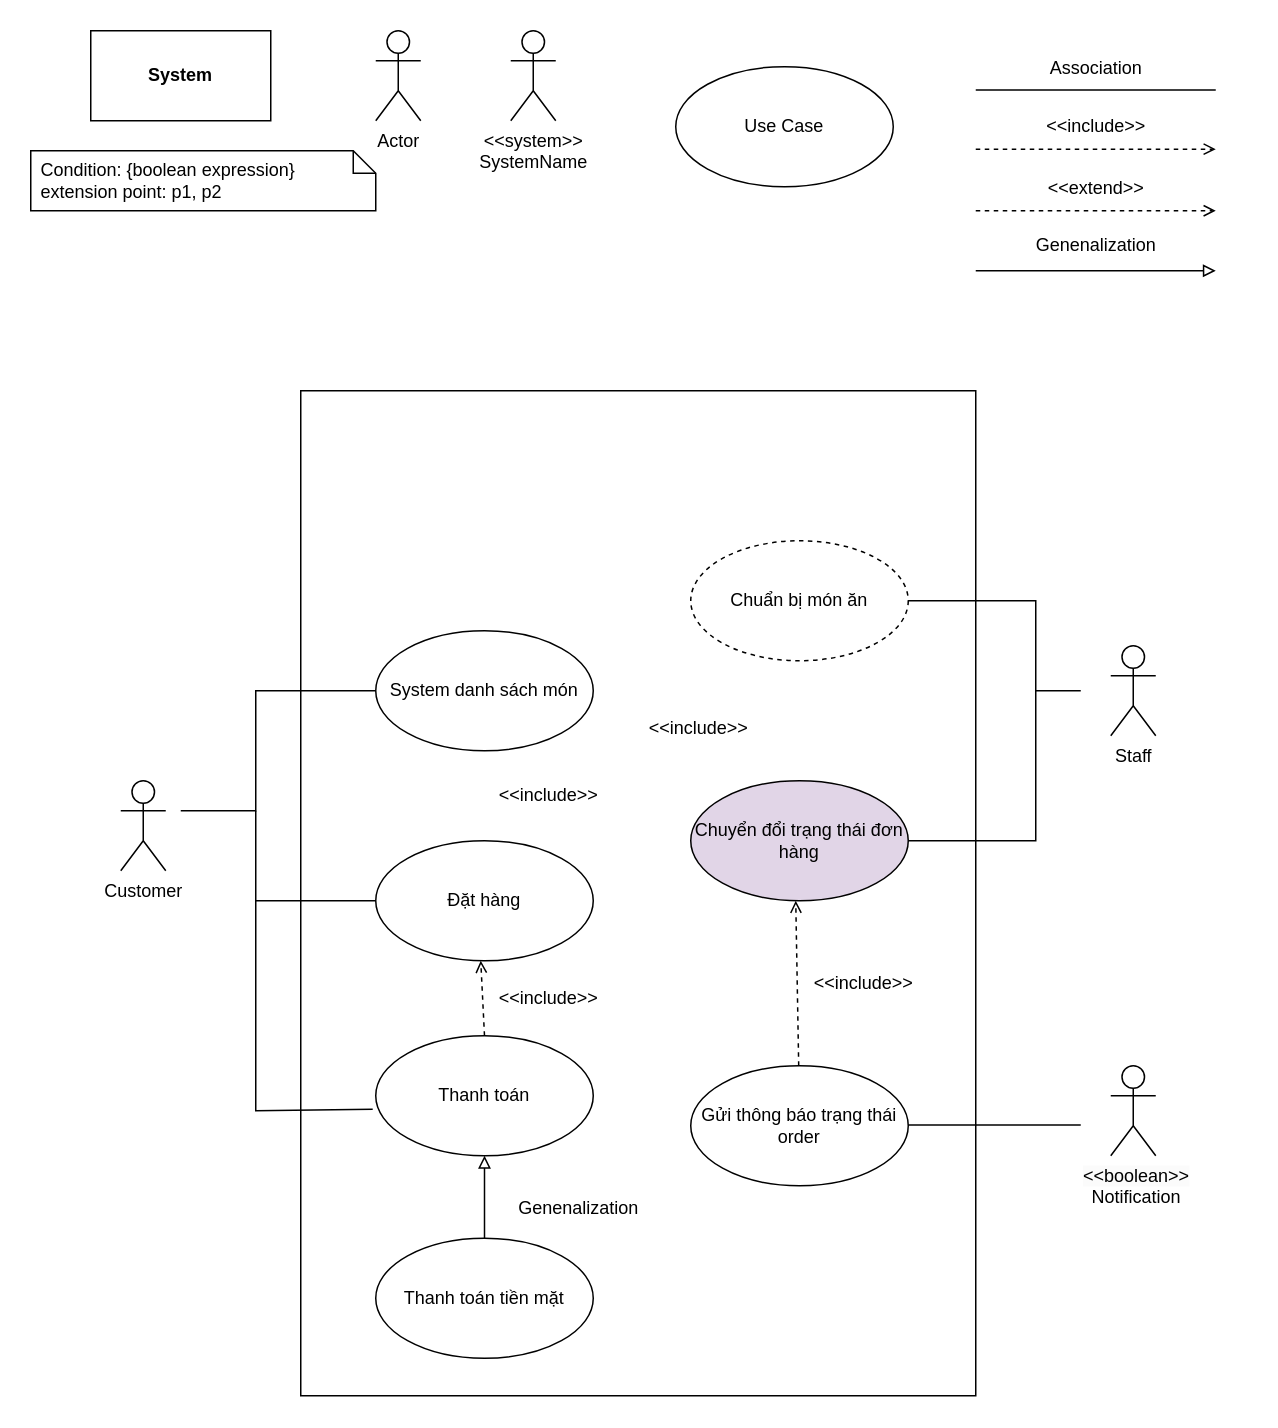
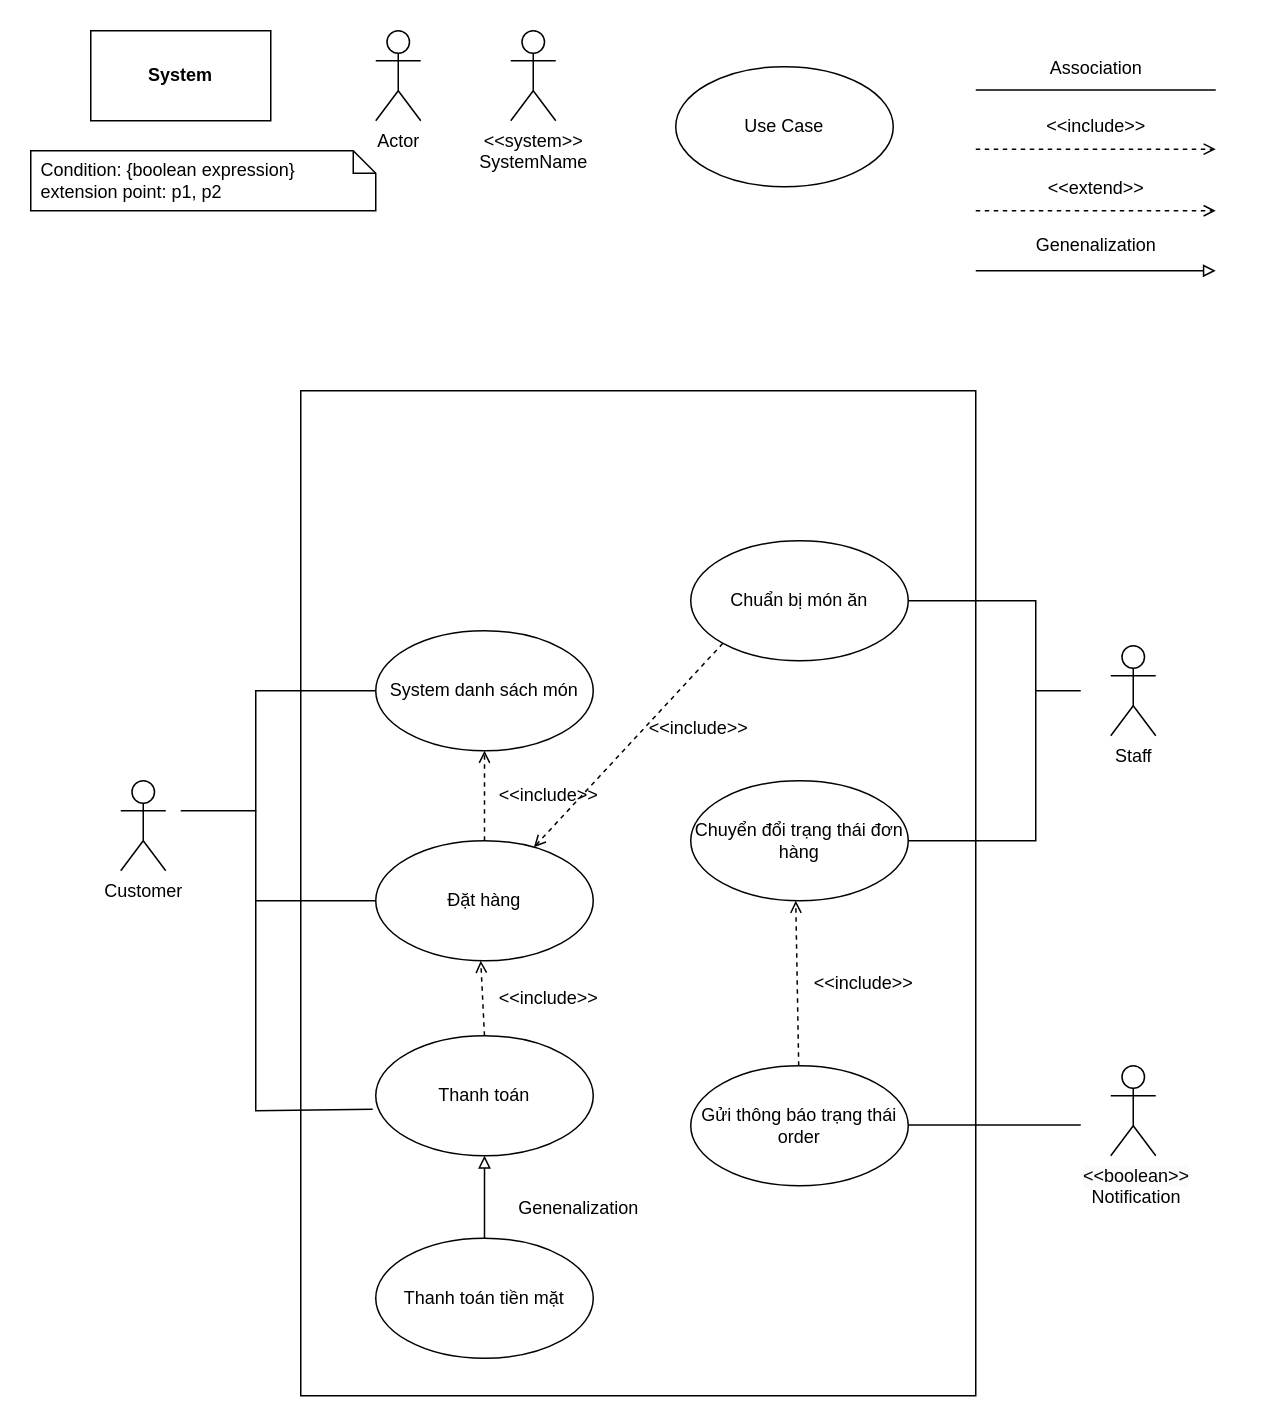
(800, 601) -> (800, 601)
none -> (630, 744)
none -> (485, 797)
(800, 841) -> (800, 841)
